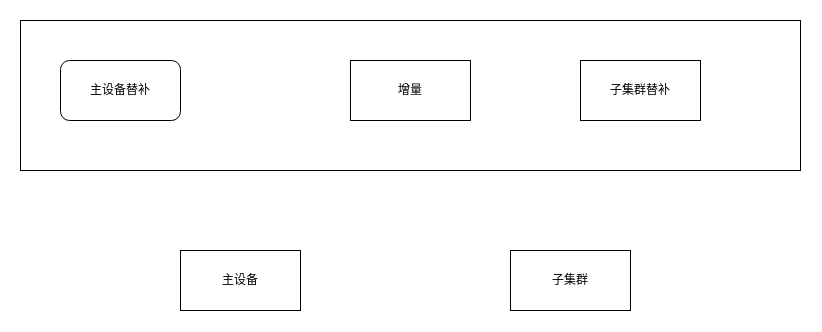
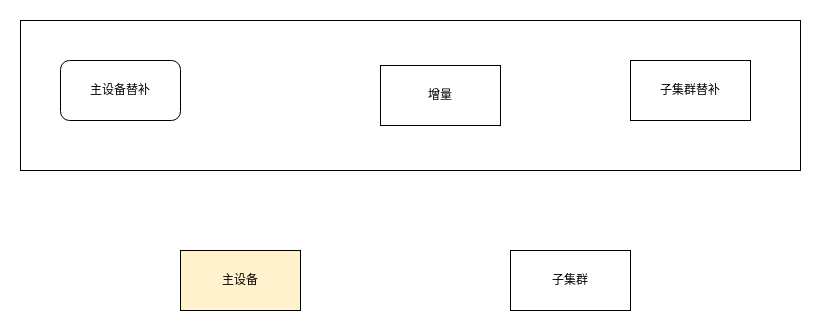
(411, 91) -> (441, 96)
(641, 91) -> (691, 91)
(241, 281) -> (241, 281)
